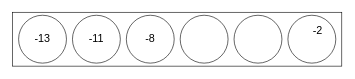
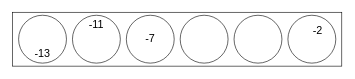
(42, 39) -> (42, 54)
(96, 39) -> (96, 24)
(150, 39) -> (150, 39)
